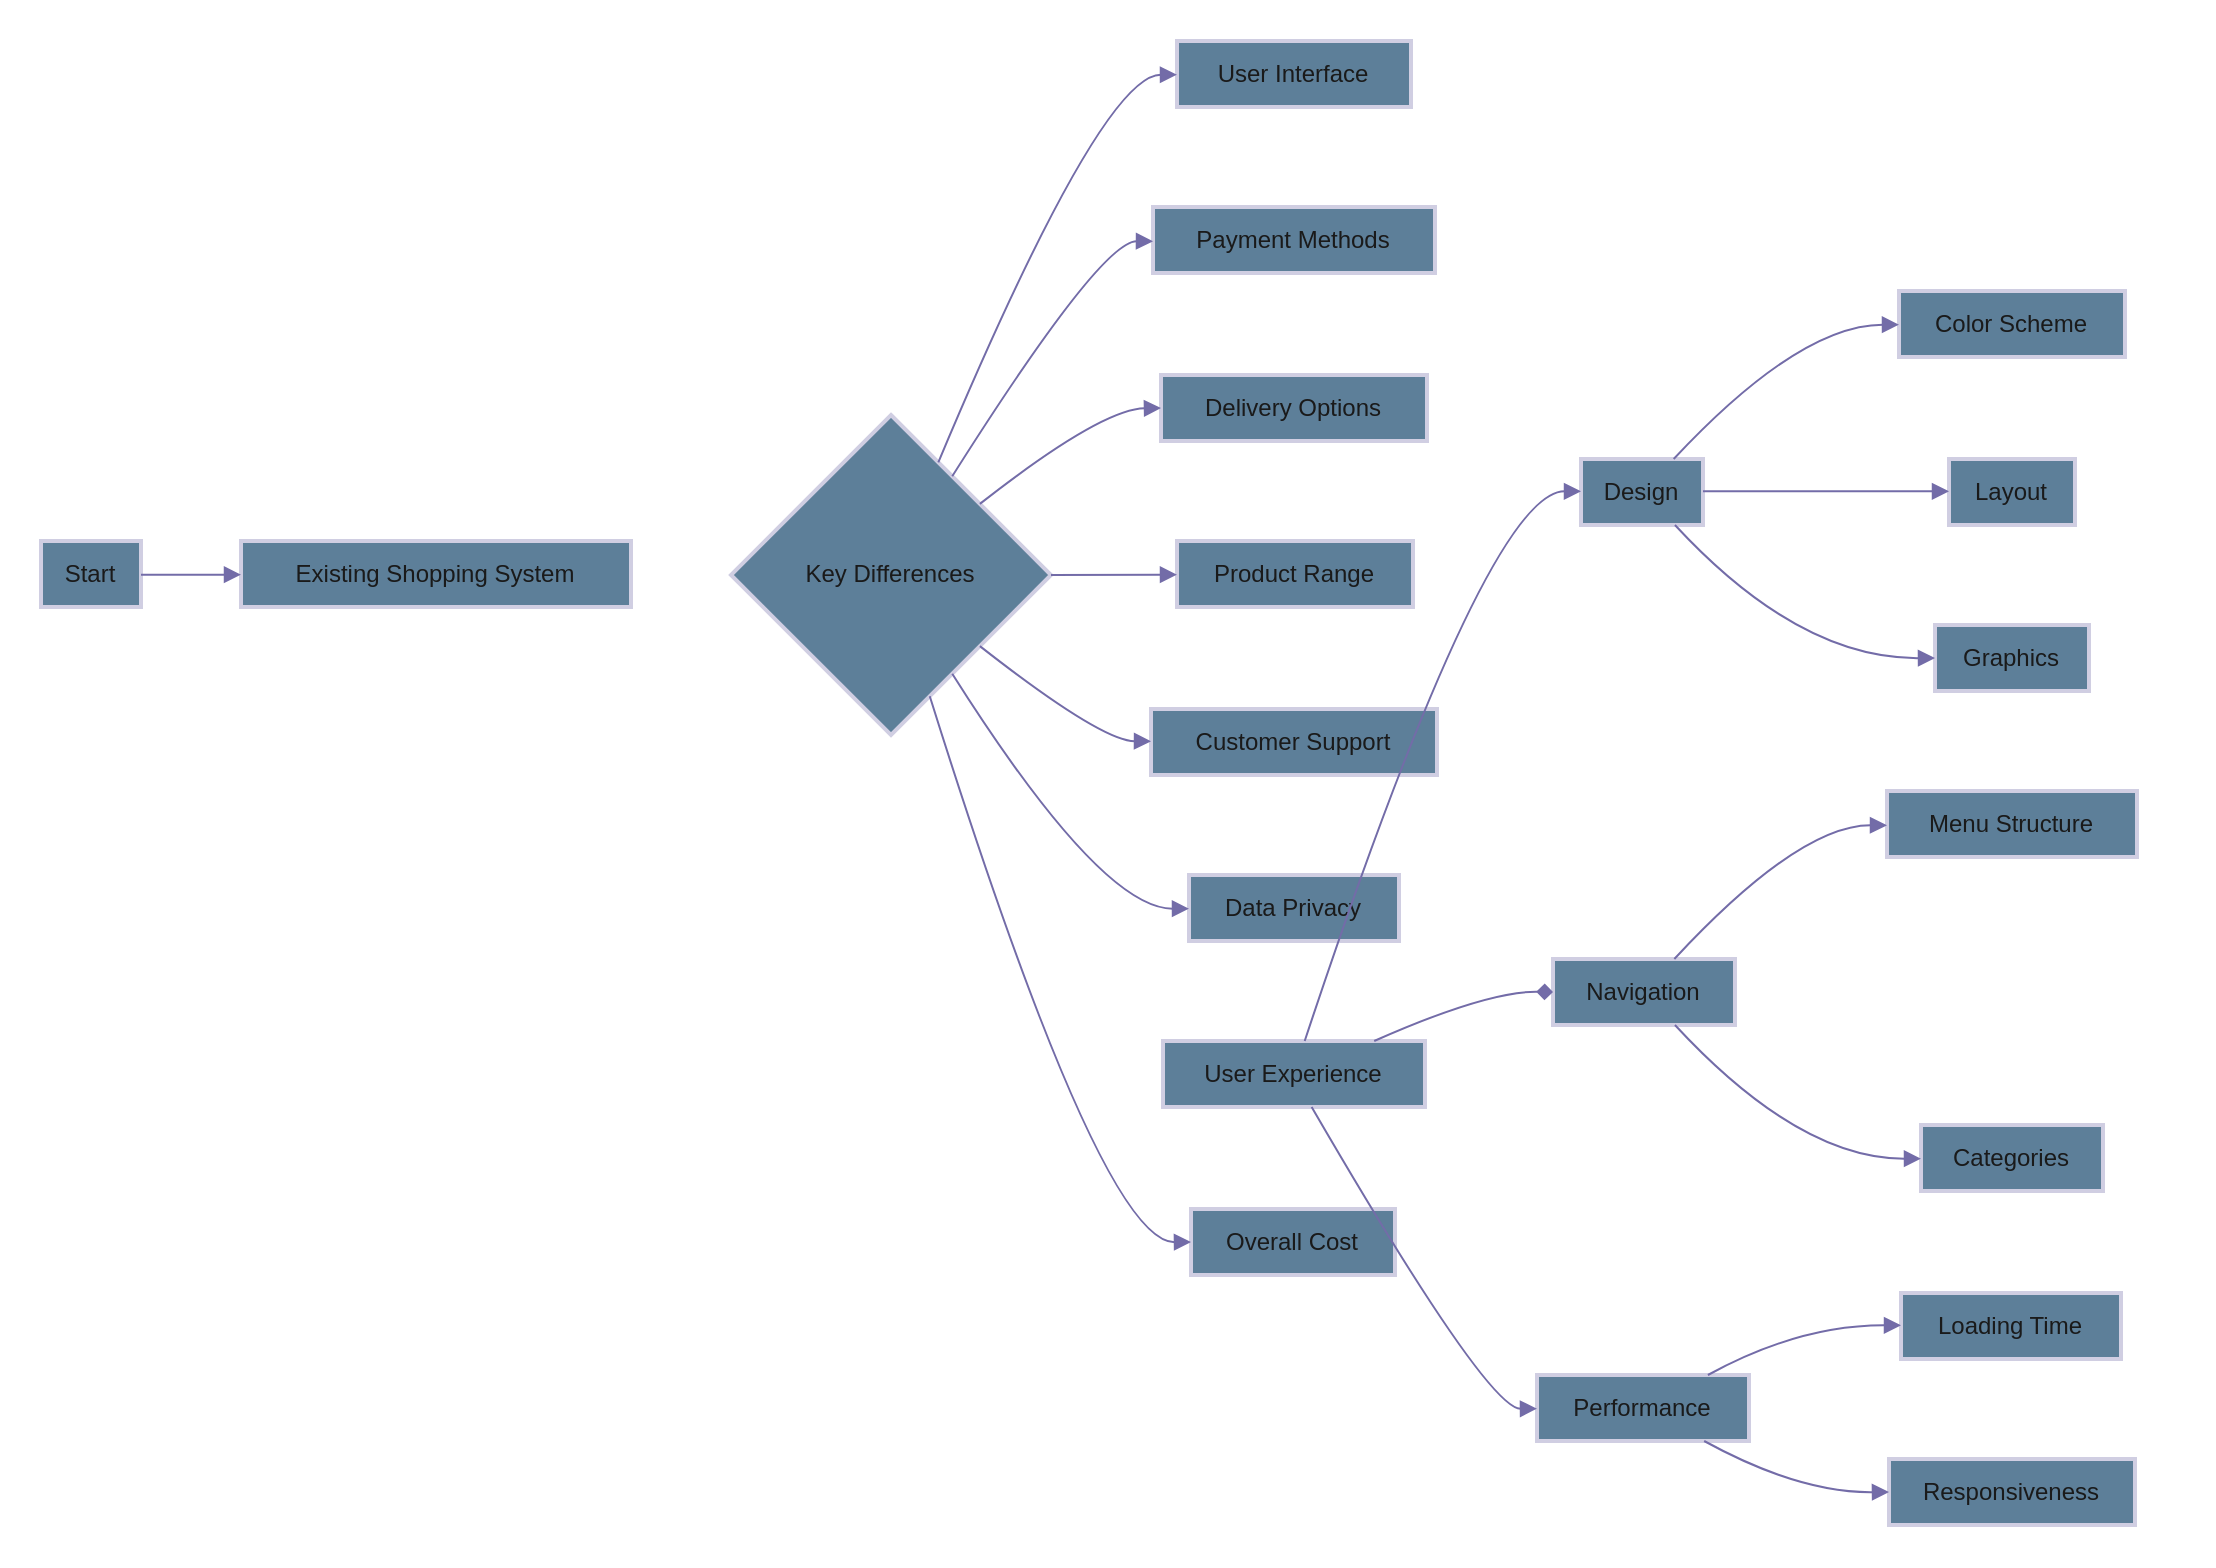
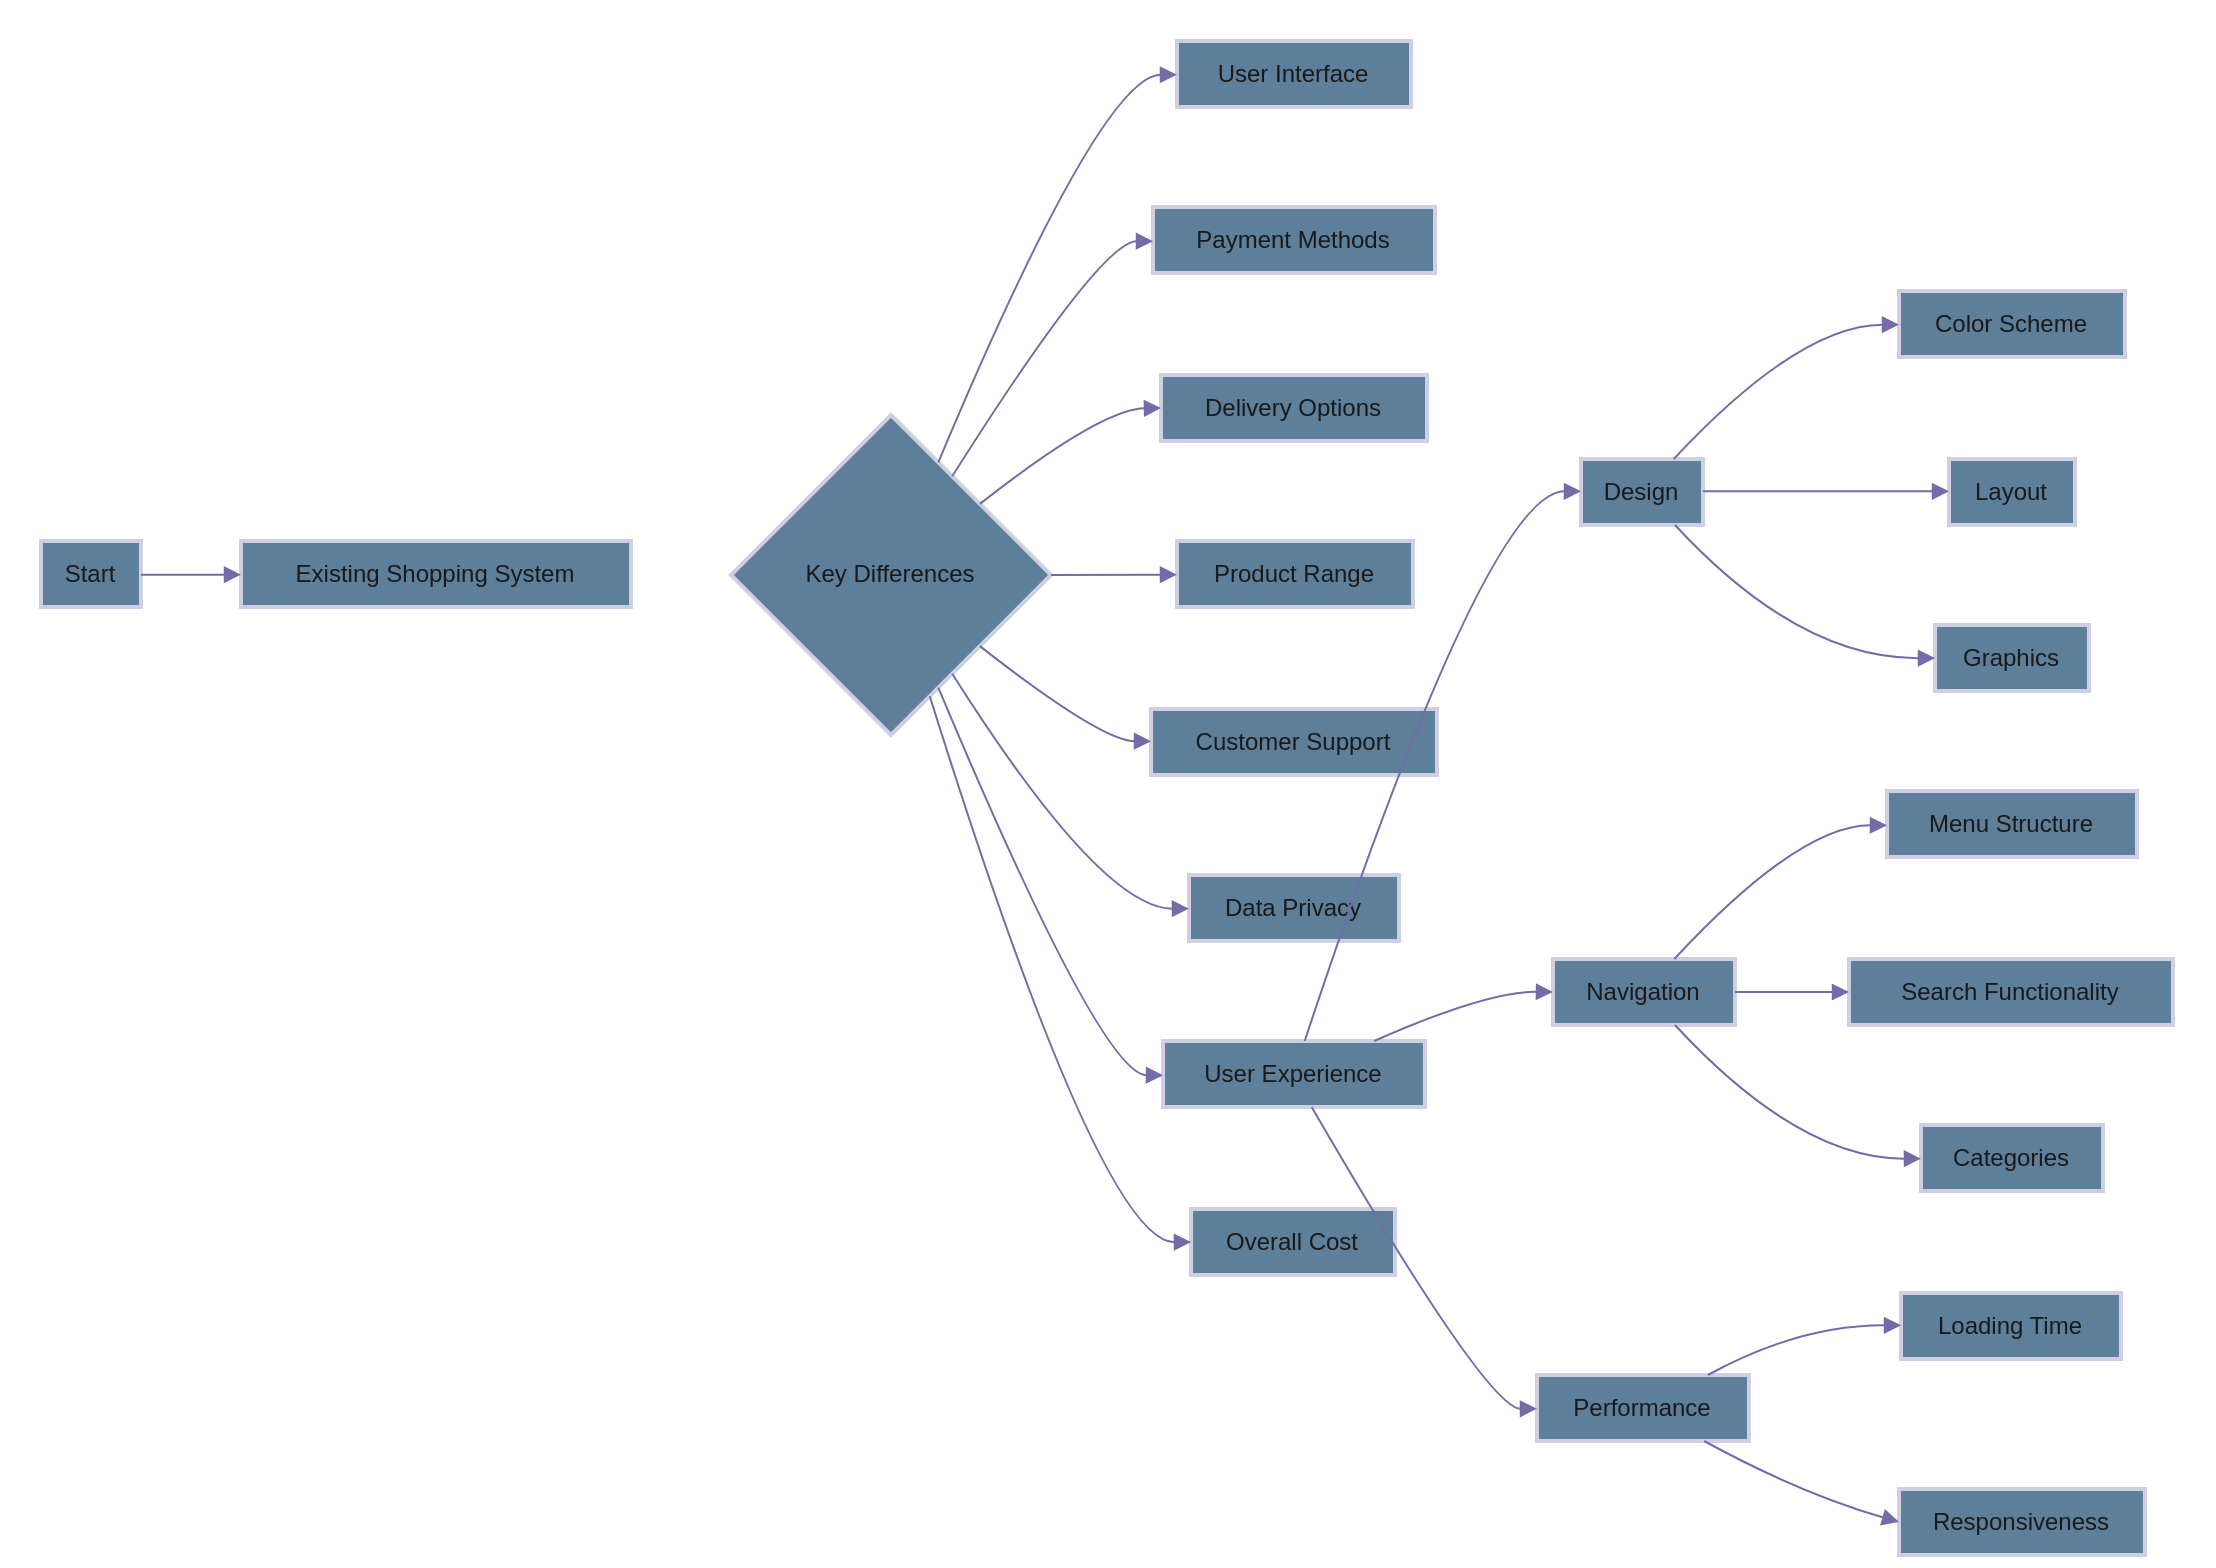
none -> (1028, 891)
(1535, 992) -> (1535, 992)
none -> (1785, 992)
none -> (2011, 992)
(2012, 1492) -> (2022, 1522)
